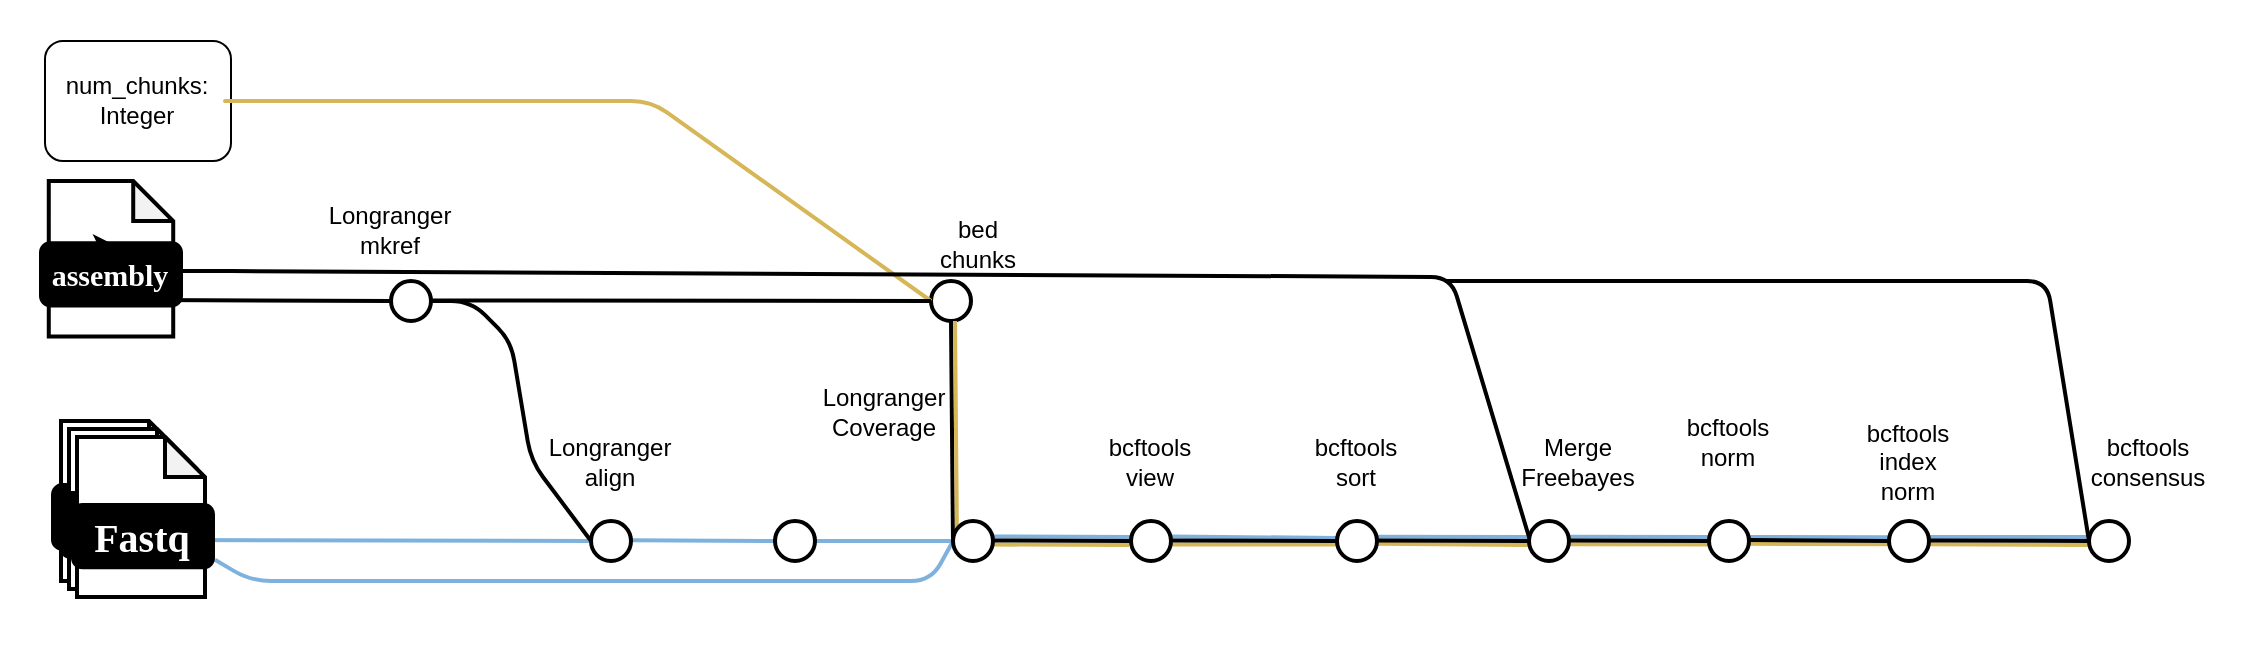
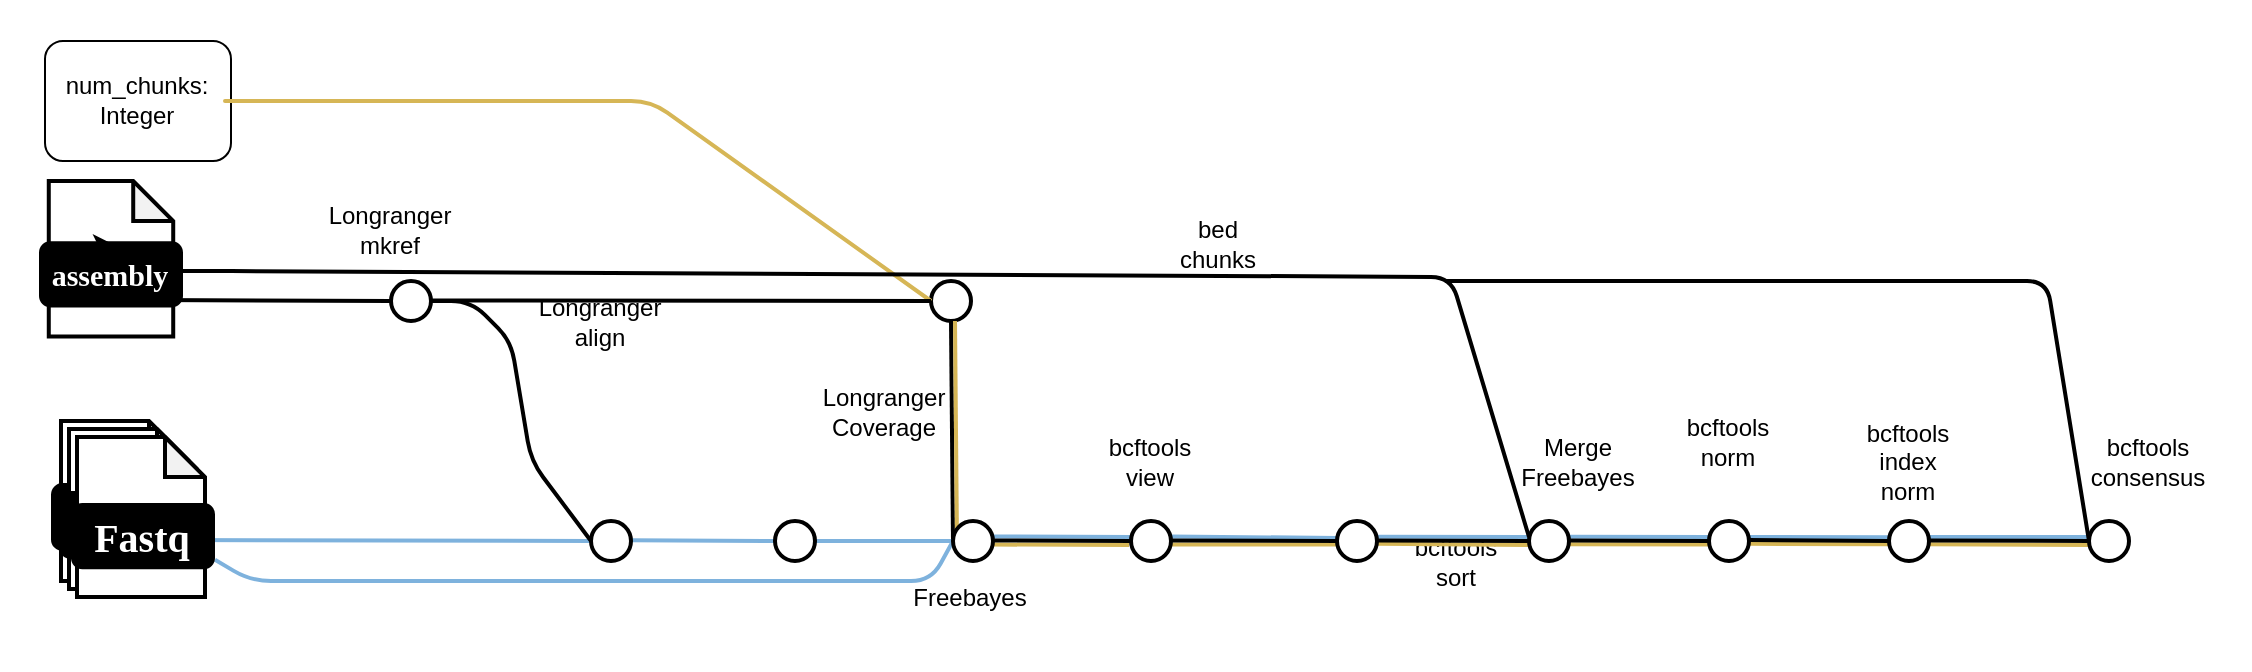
(979, 244) -> (1219, 244)
(611, 463) -> (601, 323)
(1357, 463) -> (1457, 563)
none -> (971, 599)
